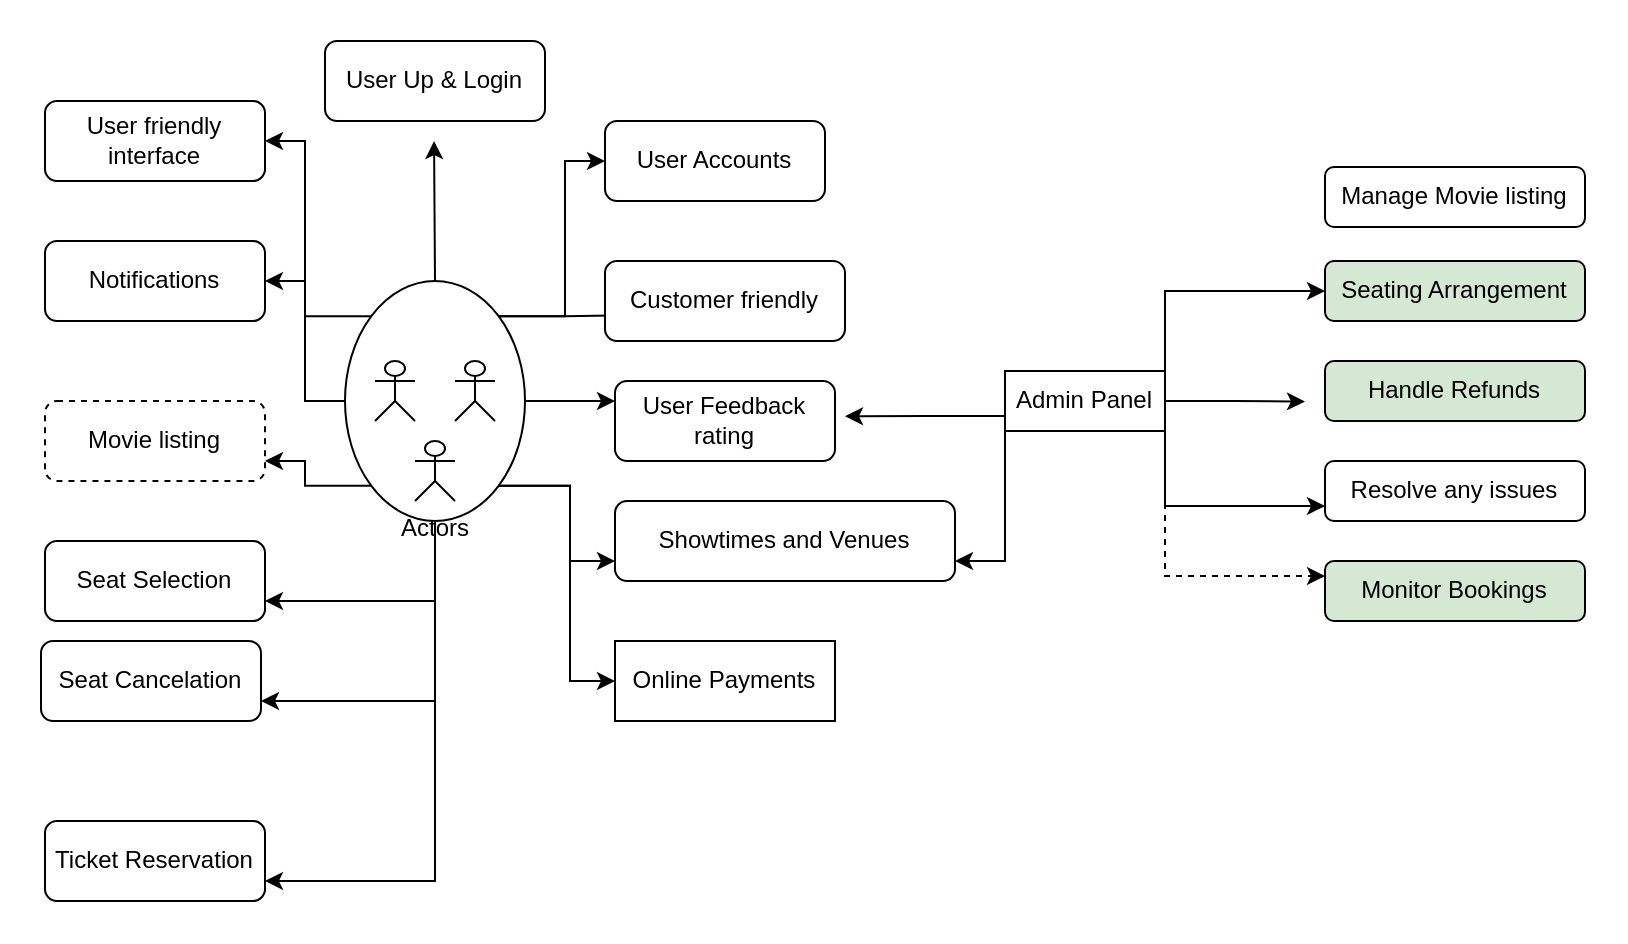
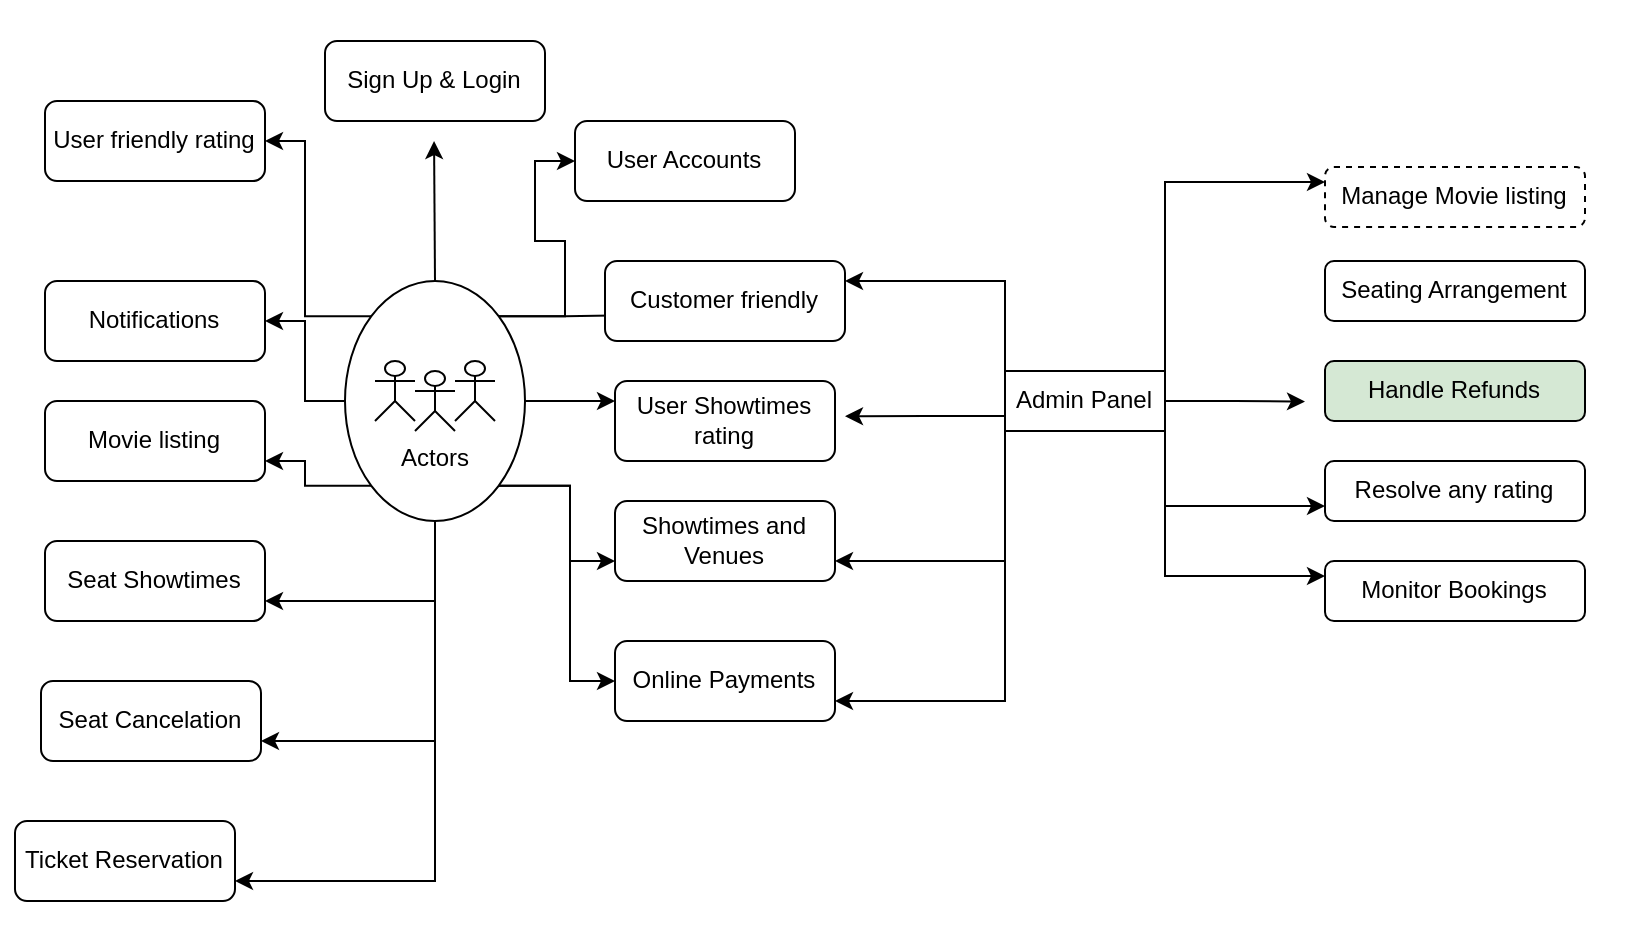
(435, 81) -> (435, 81)
(155, 141) -> (155, 141)
(715, 161) -> (685, 161)
none -> (1185, 182)
(1455, 197) -> (1455, 197)
(155, 281) -> (155, 321)
none -> (977, 281)
(1240, 291) -> none
(1455, 291) -> (1455, 291)
(725, 421) -> (725, 421)
(155, 441) -> (155, 441)
(435, 471) -> (435, 401)
(1455, 491) -> (1455, 491)
(785, 541) -> (725, 541)
(1204, 576) -> (1204, 576)
(155, 581) -> (155, 581)
(1455, 591) -> (1455, 591)
(151, 681) -> (151, 721)
(725, 681) -> (725, 681)
none -> (995, 701)
(155, 861) -> (125, 861)
